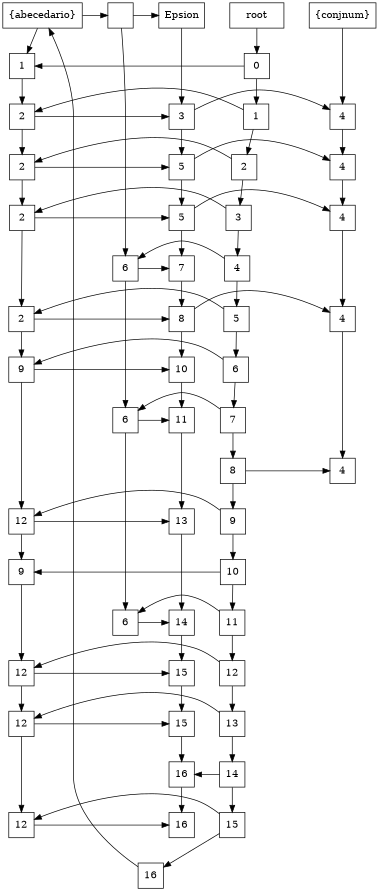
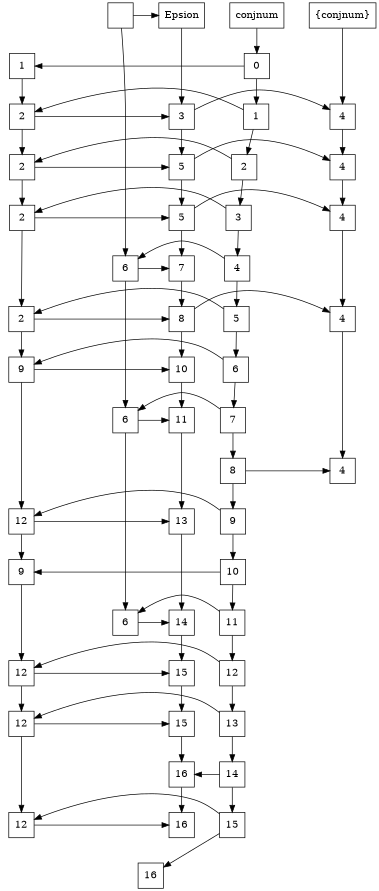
(43, 15) -> none
(257, 15) -> (257, 15)
